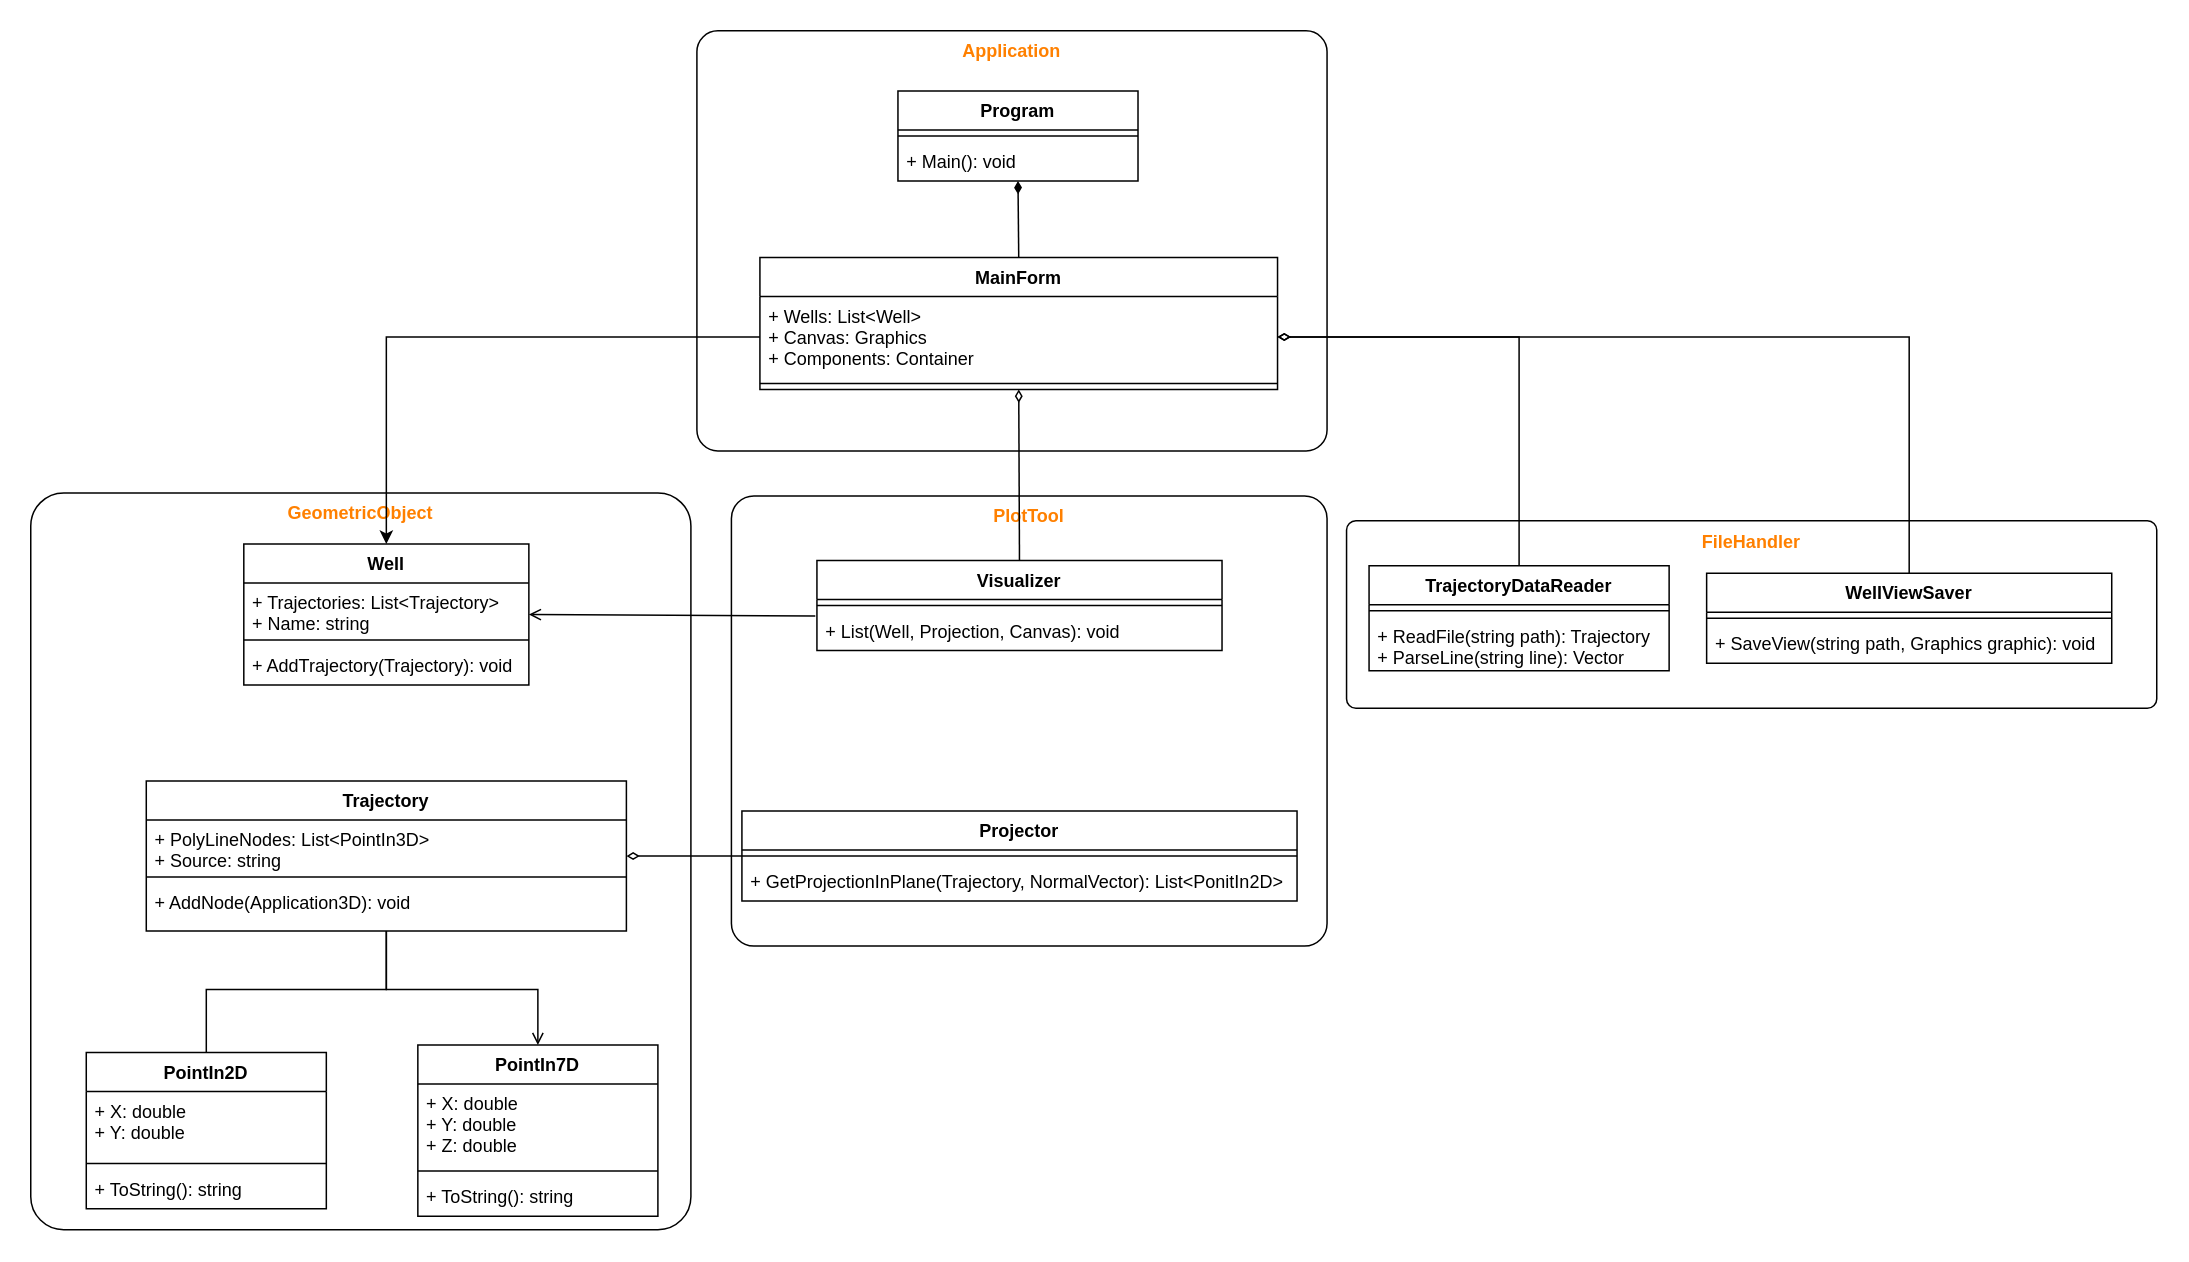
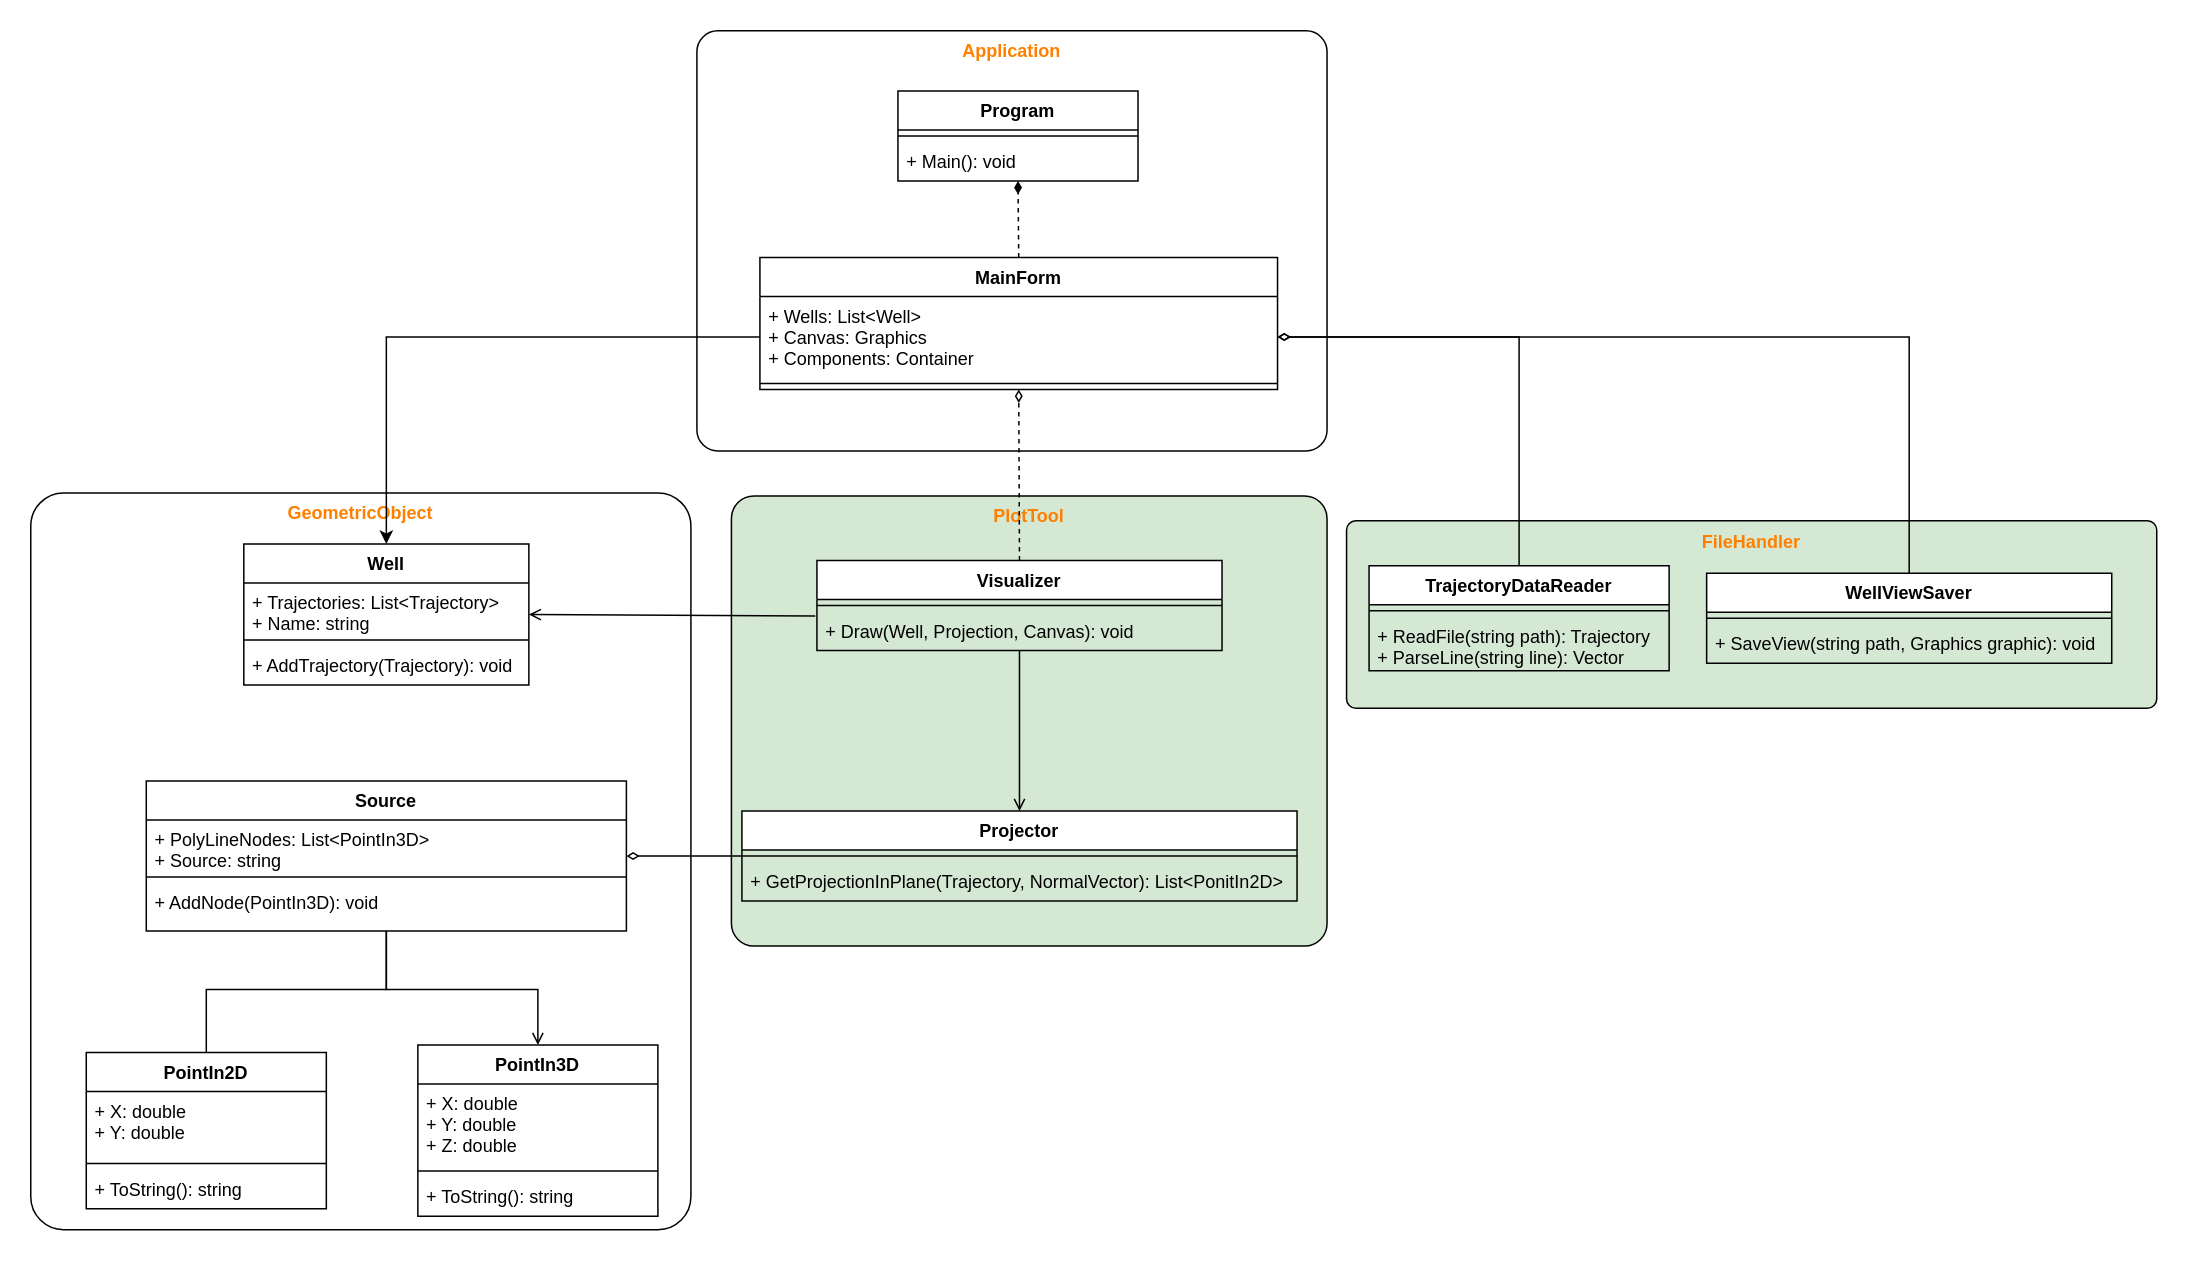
(1018, 224) -> (1018, 224)
(1019, 479) -> (1019, 479)
(1751, 614) -> (1751, 614)
(988, 632) -> (991, 632)
(1029, 721) -> (1029, 721)
none -> (1019, 730)
(386, 801) -> (386, 801)
(289, 903) -> (274, 903)
(537, 1065) -> (537, 1065)
